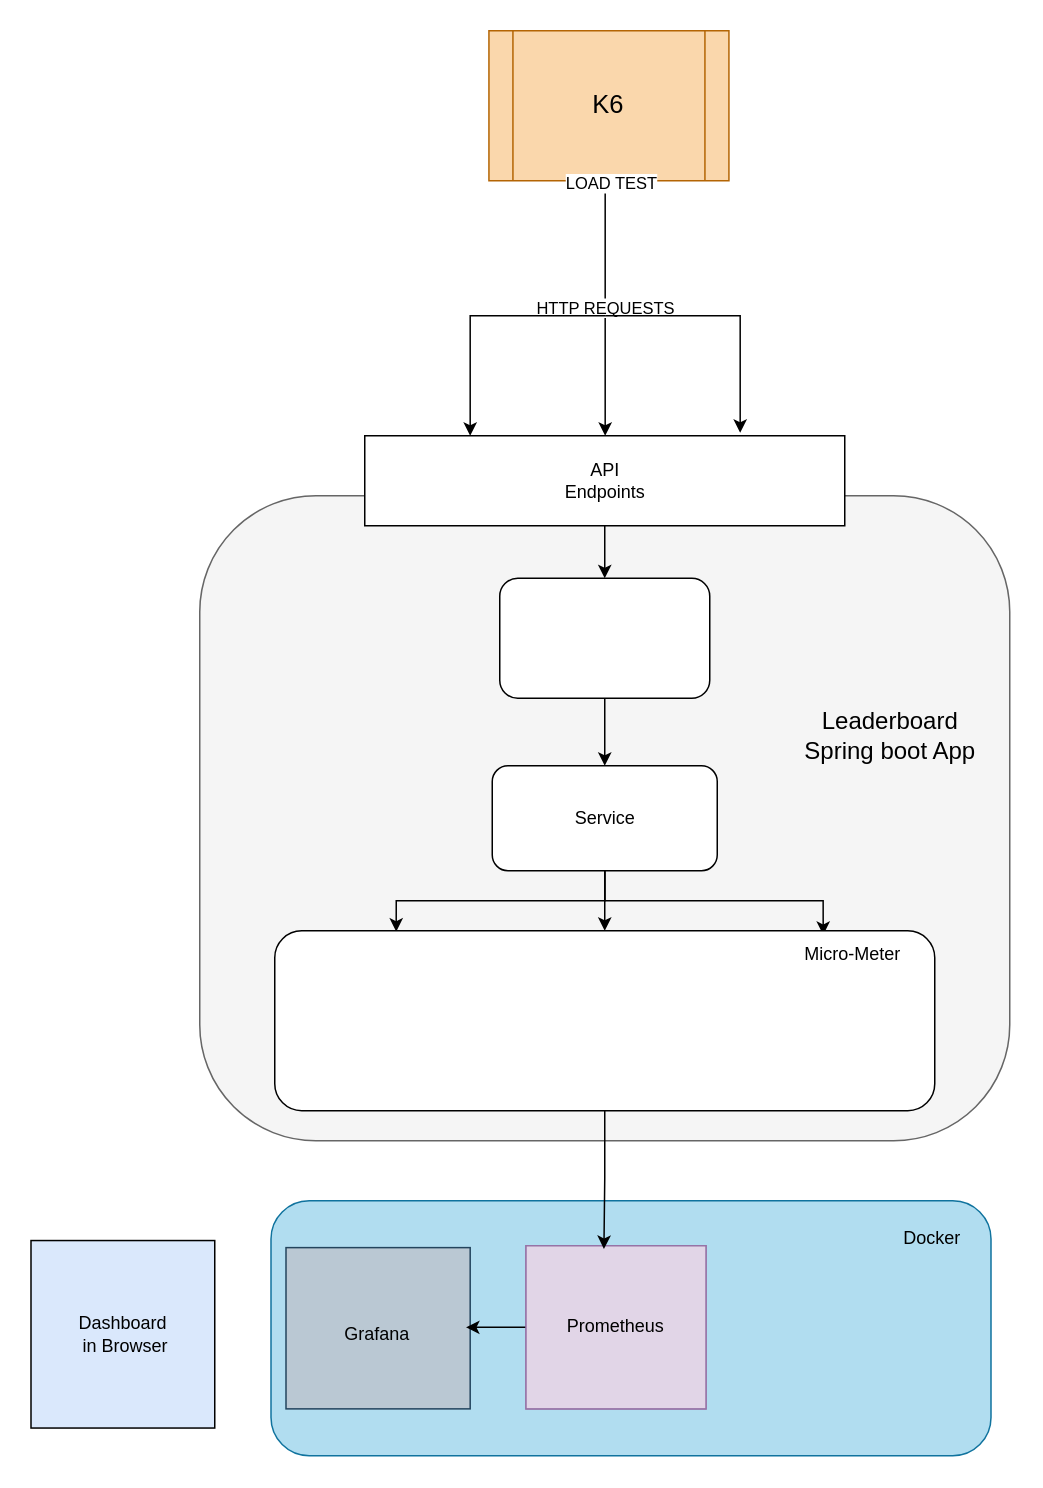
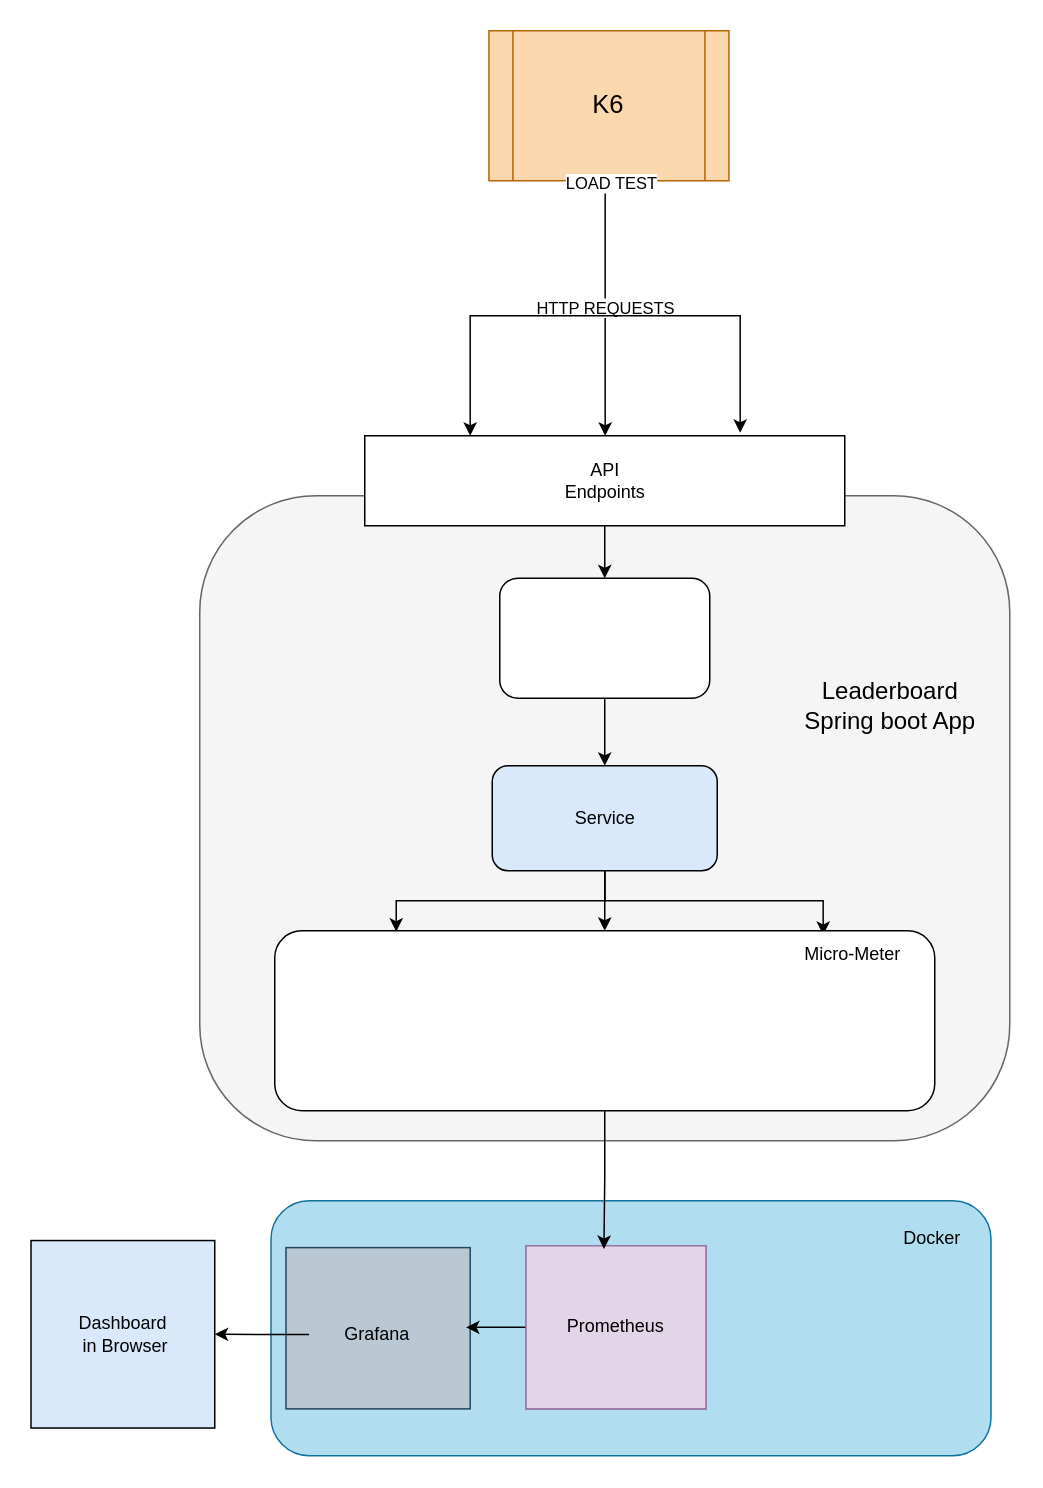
(890, 736) -> (890, 706)
(605, 818) -> (605, 818)
none -> (267, 1334)
